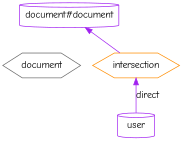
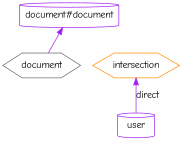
(105, 42) -> (54, 43)
